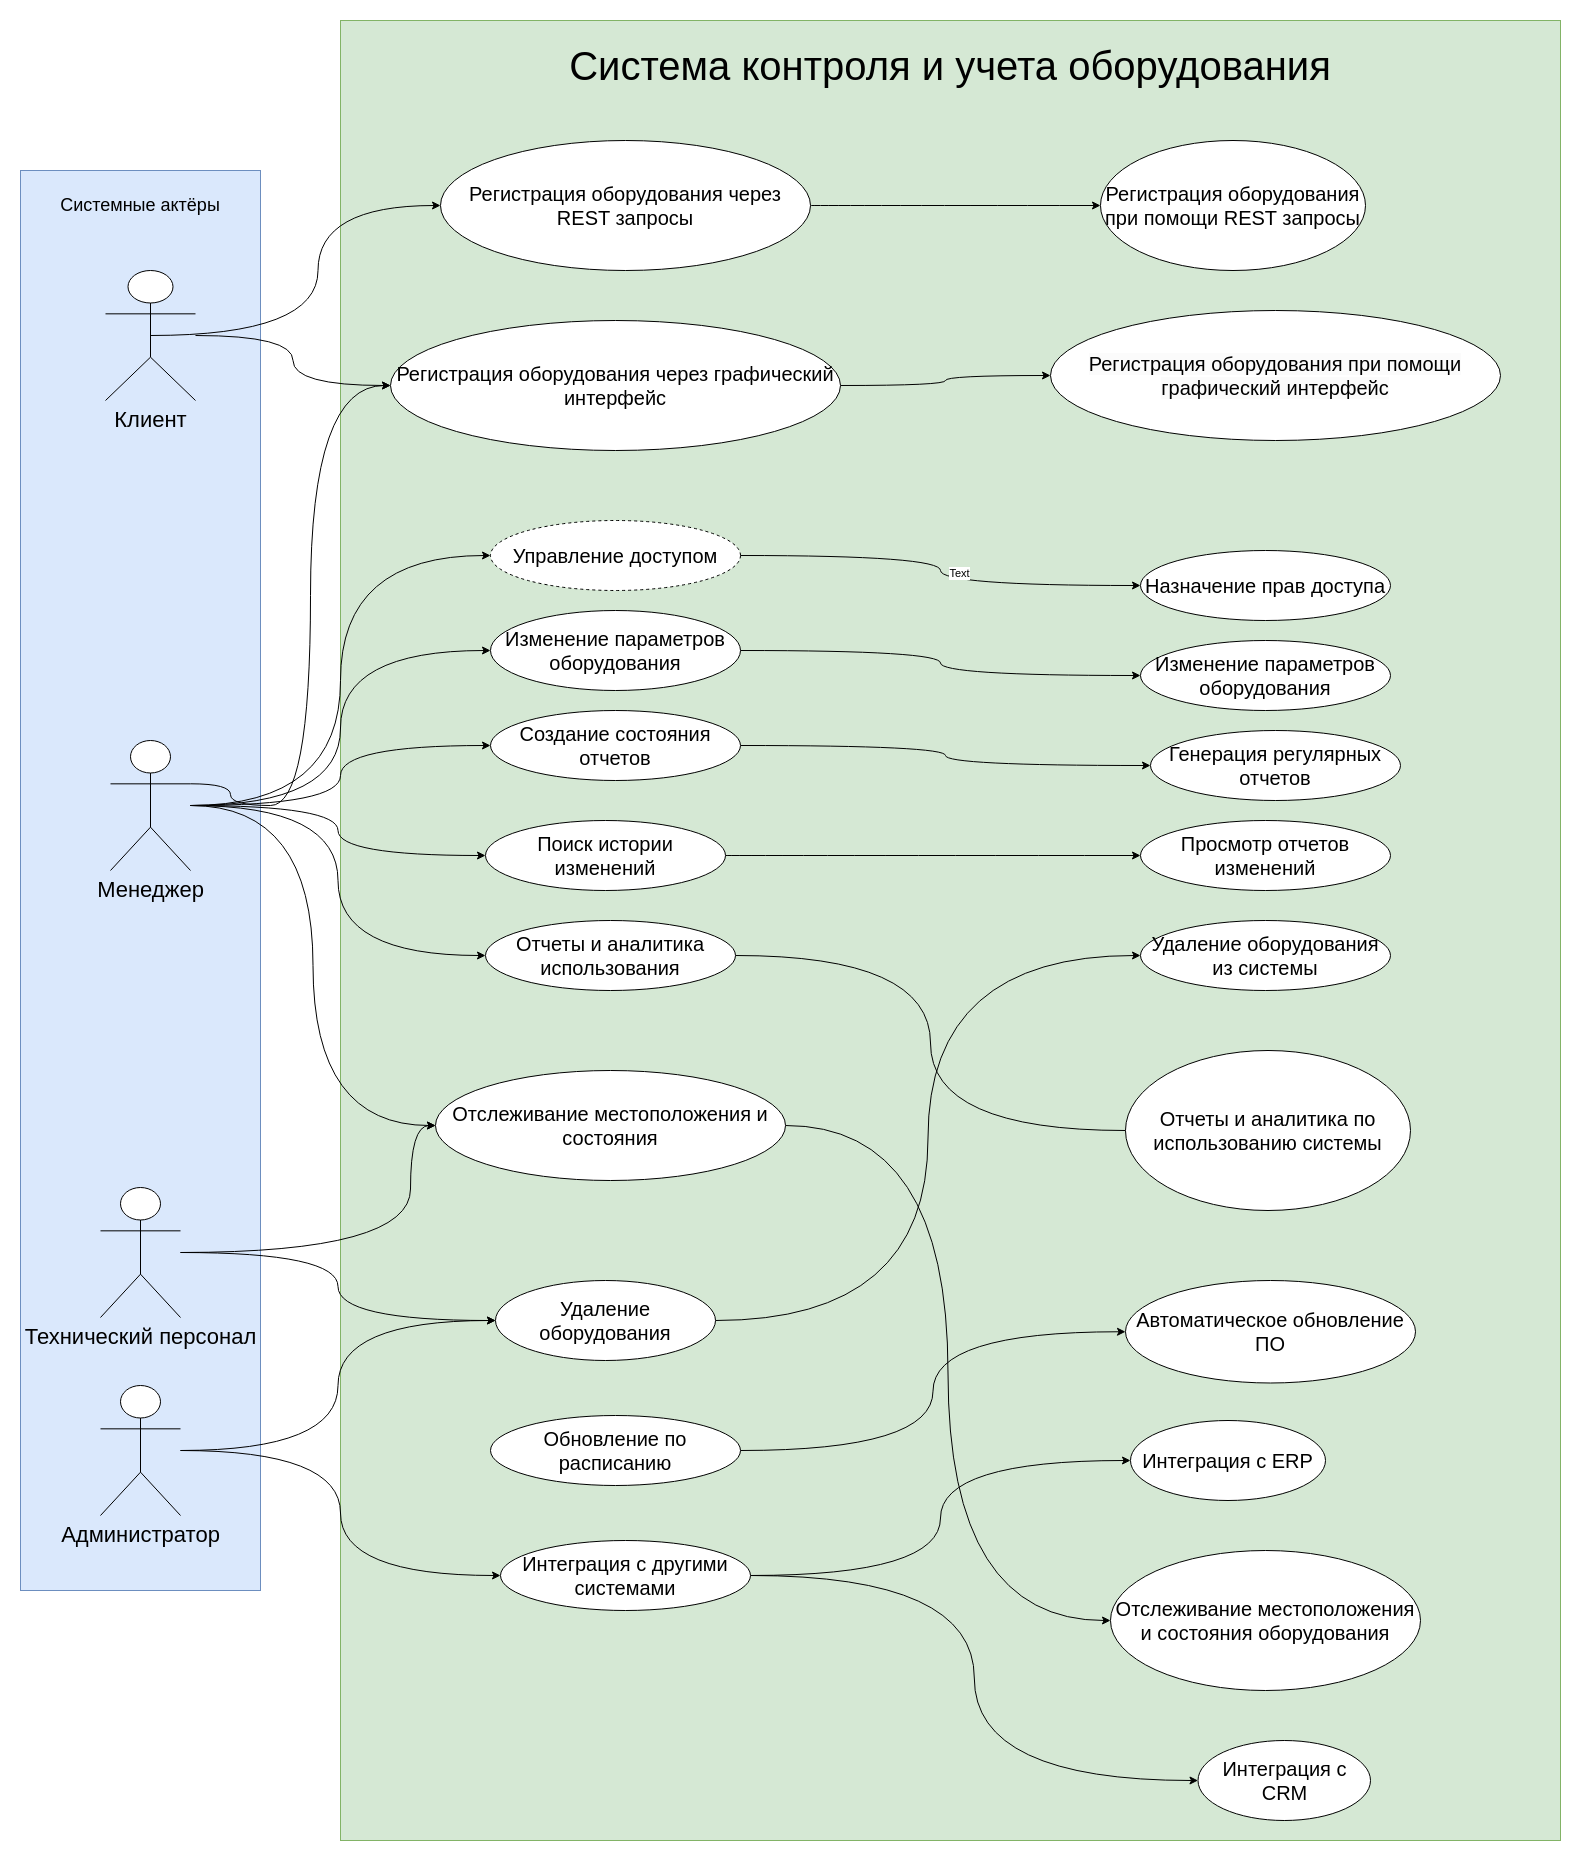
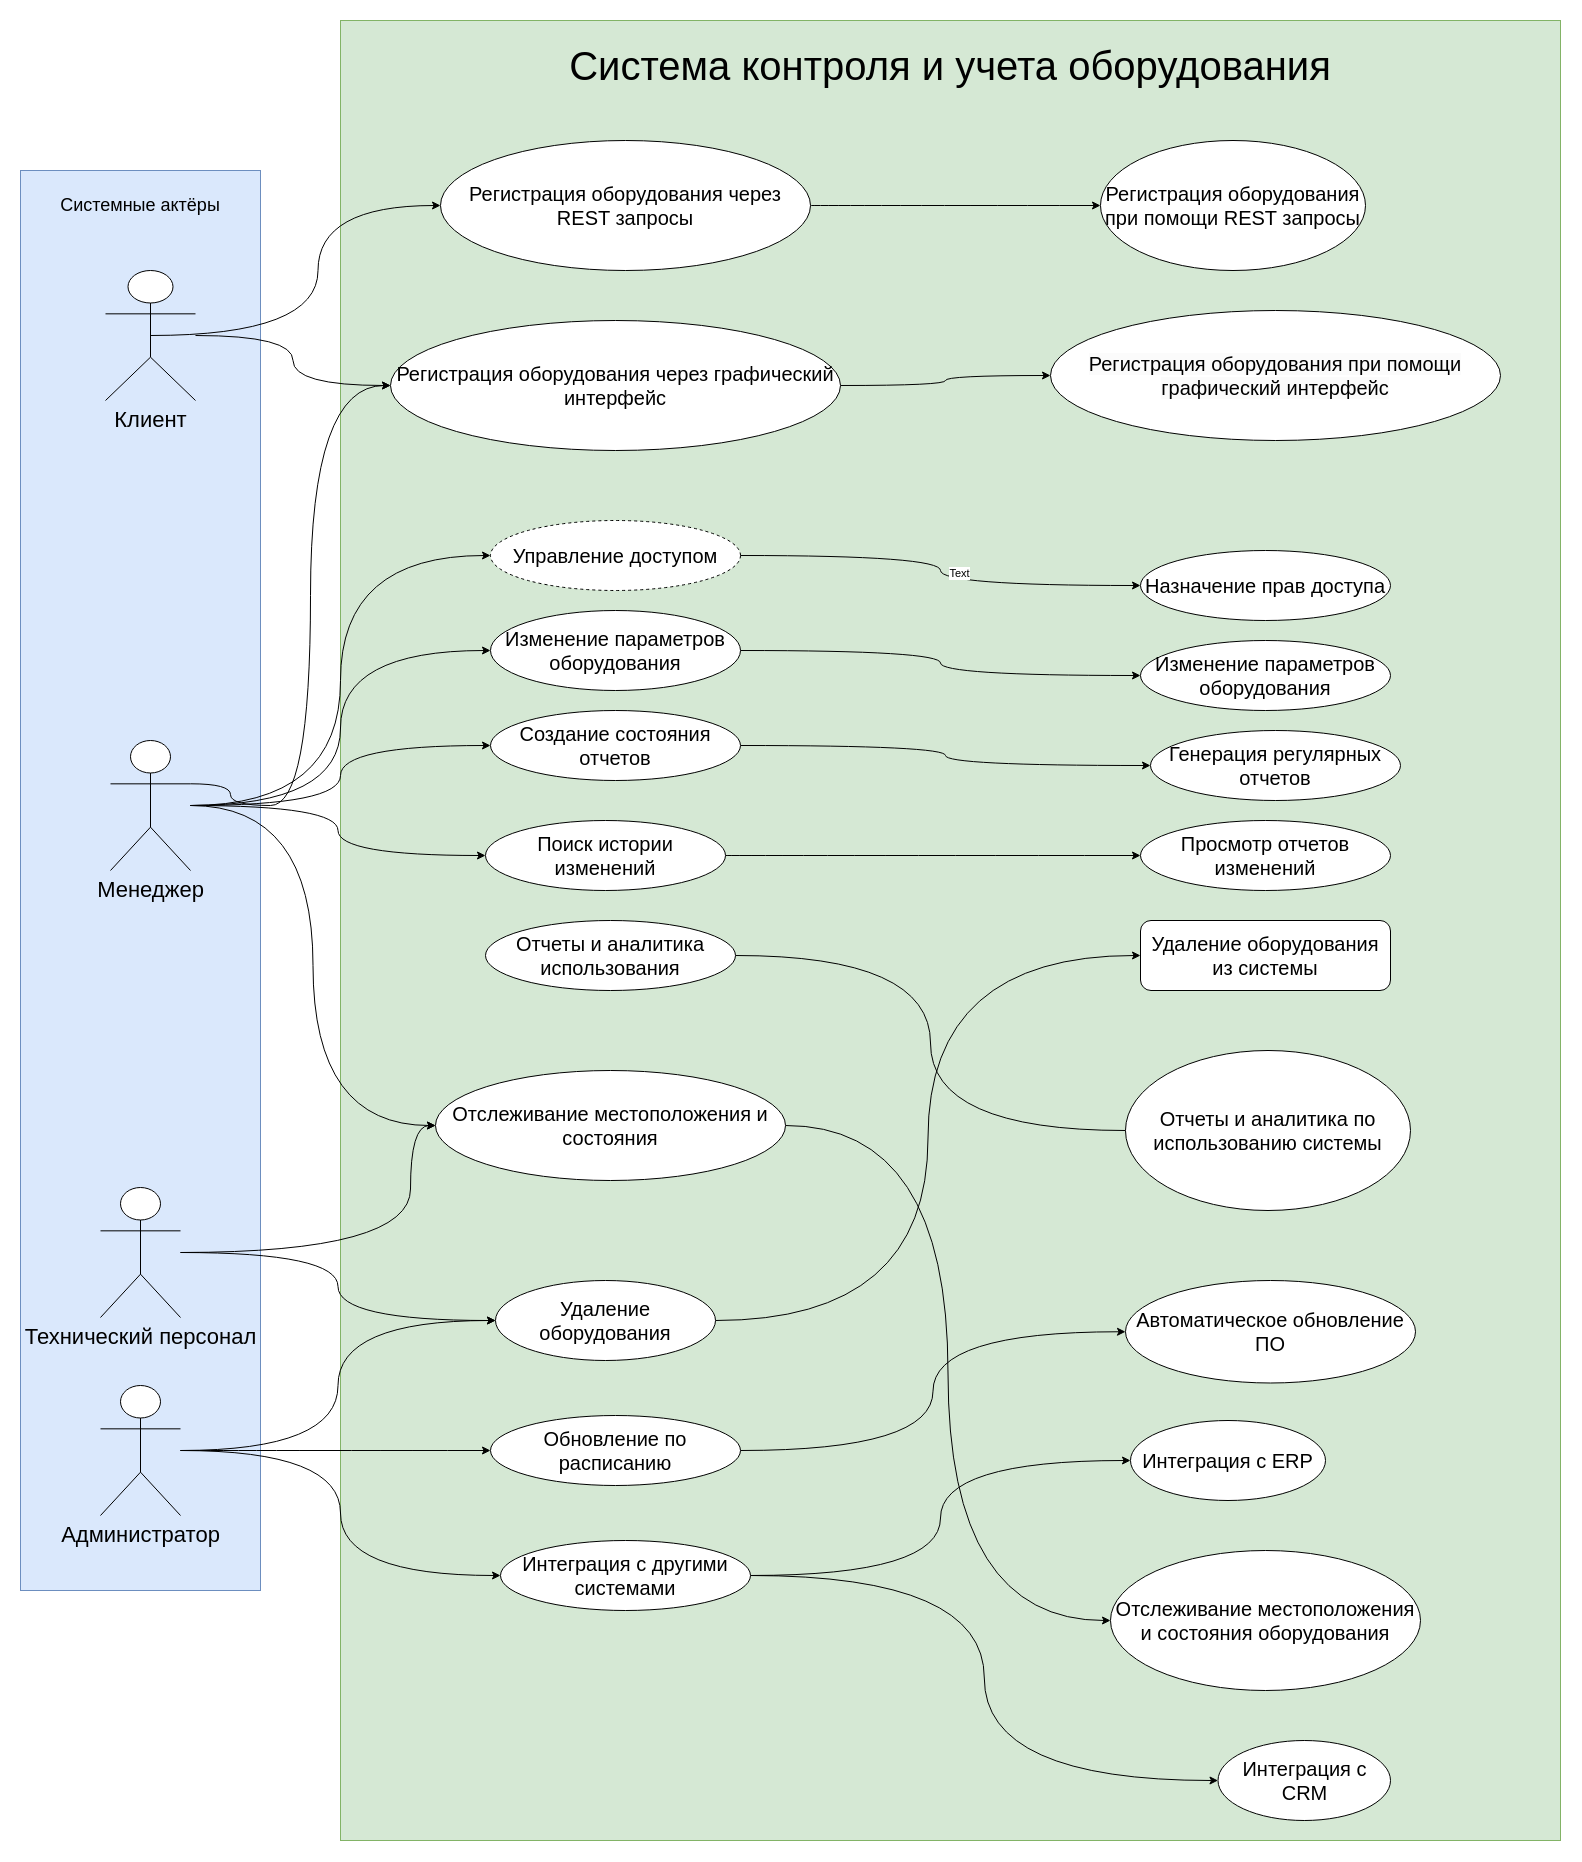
(339, 893) -> none
(1266, 956) -> (1266, 956)
none -> (347, 1451)
(1284, 1781) -> (1304, 1781)
